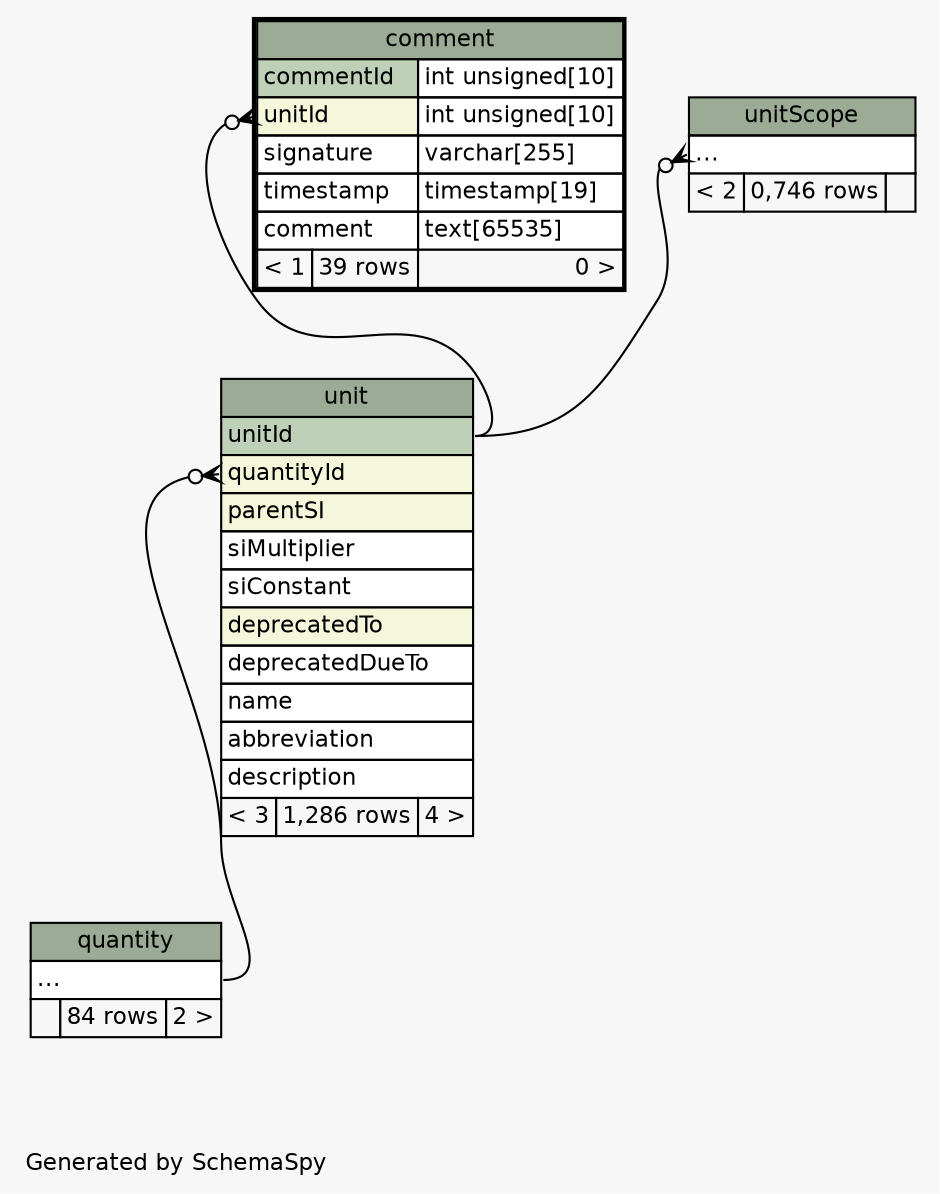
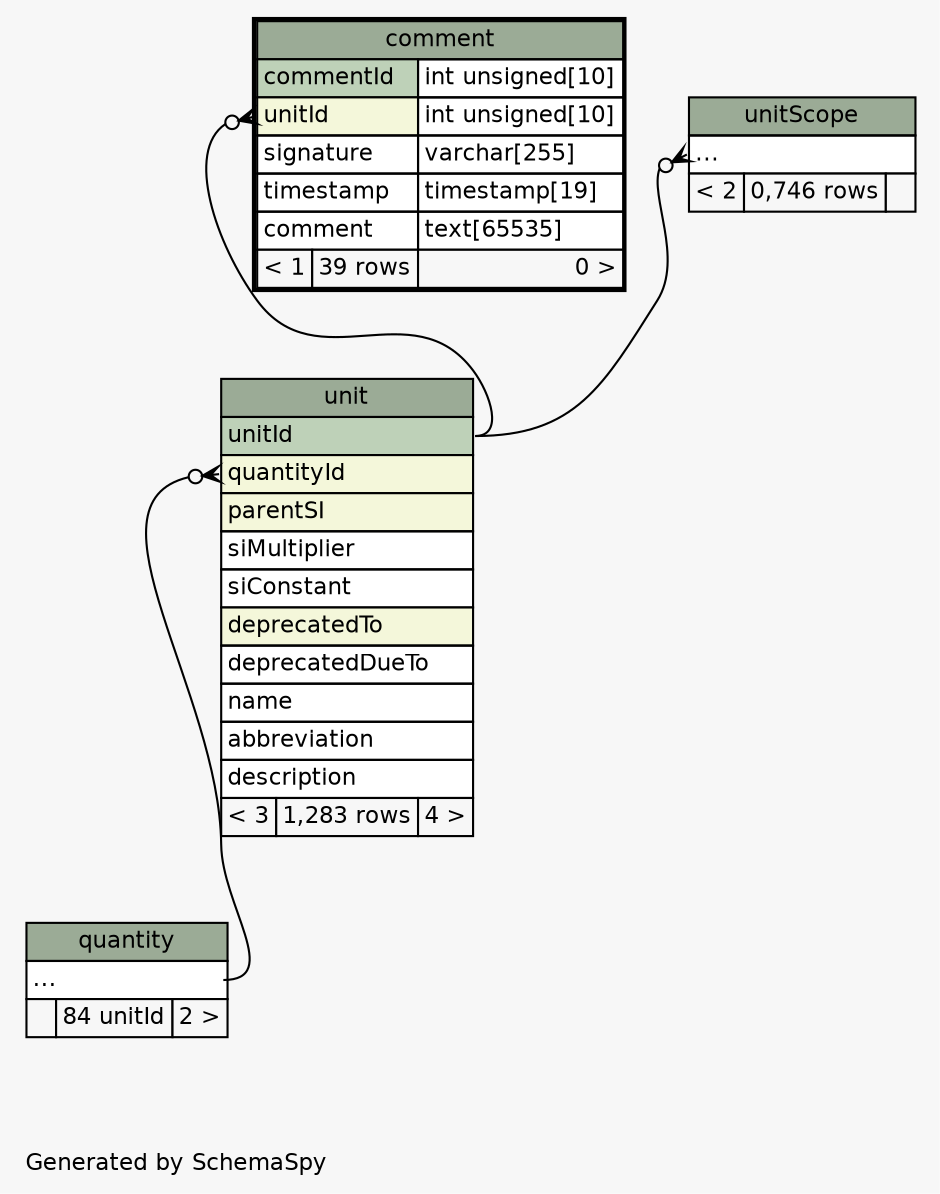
(347, 816) -> (347, 816)
(113, 1017) -> (114, 1017)
